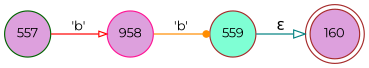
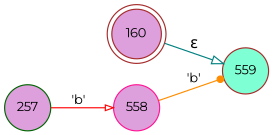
(28, 34) -> (28, 108)
(130, 34) -> (137, 108)
(275, 34) -> (189, 52)
